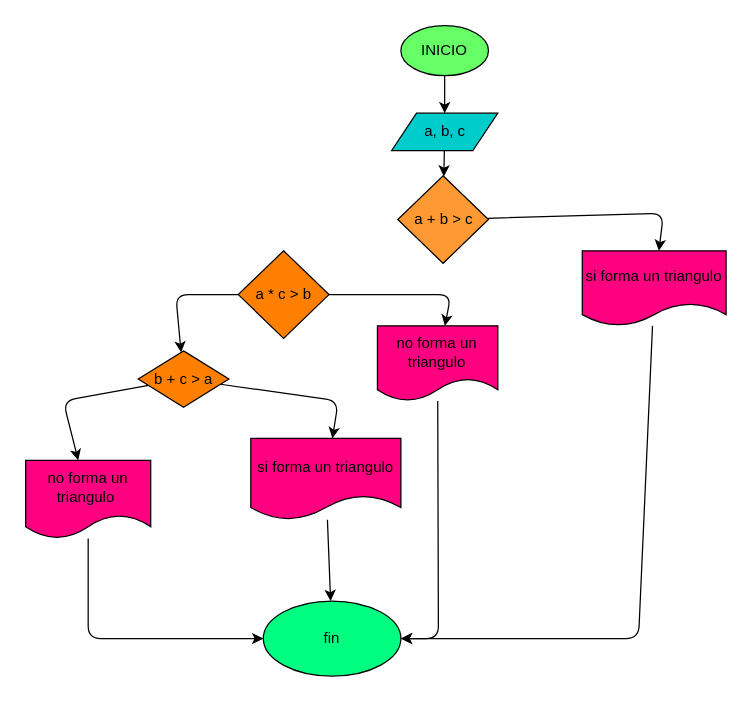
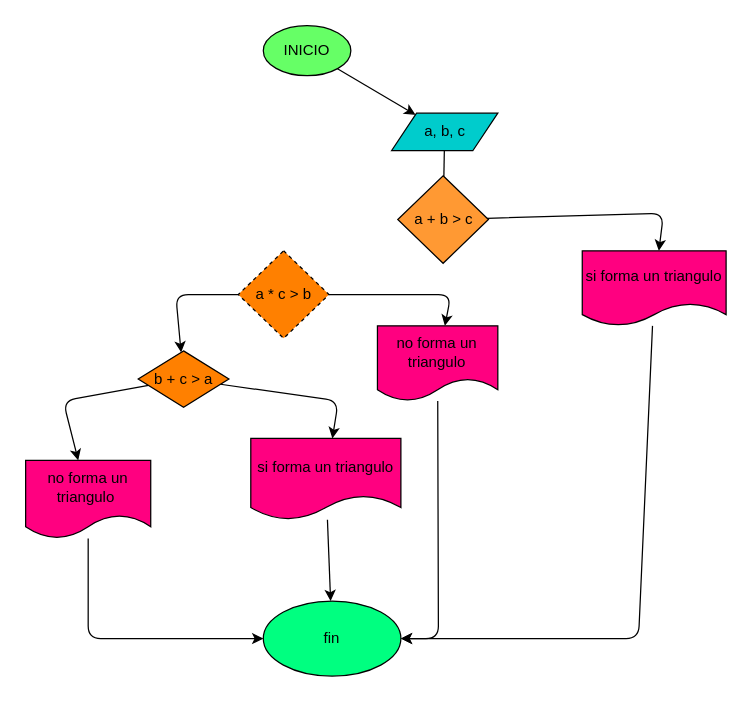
(444, 51) -> (307, 51)
(444, 166) -> (444, 170)
(283, 294) -> (283, 294)
